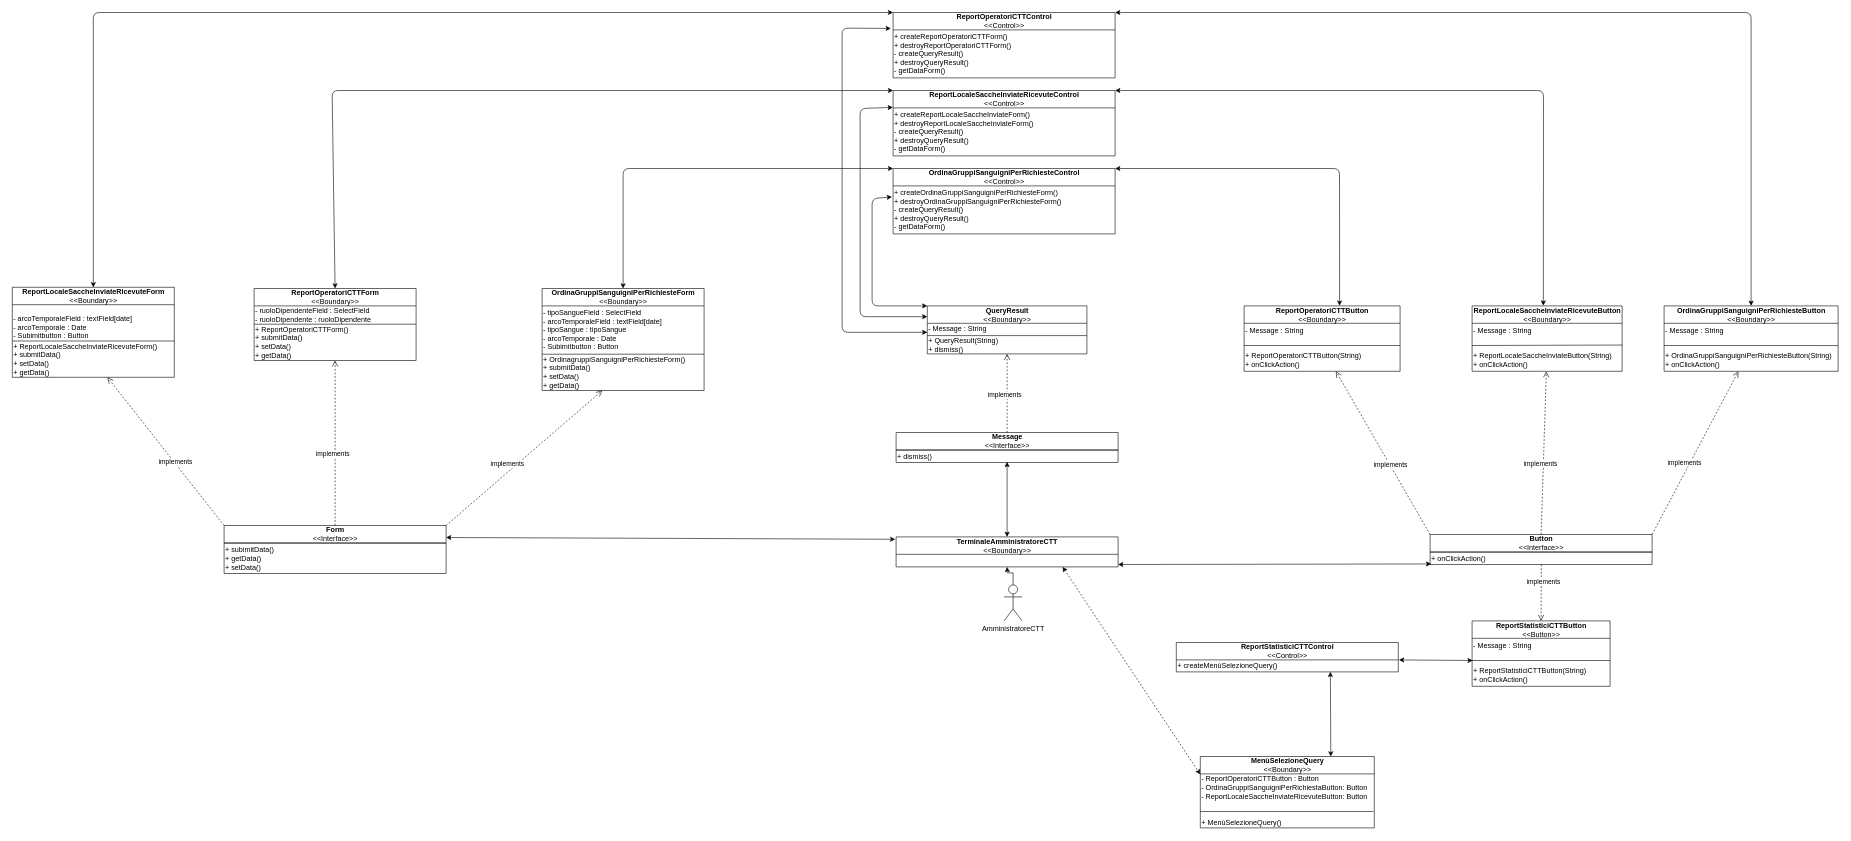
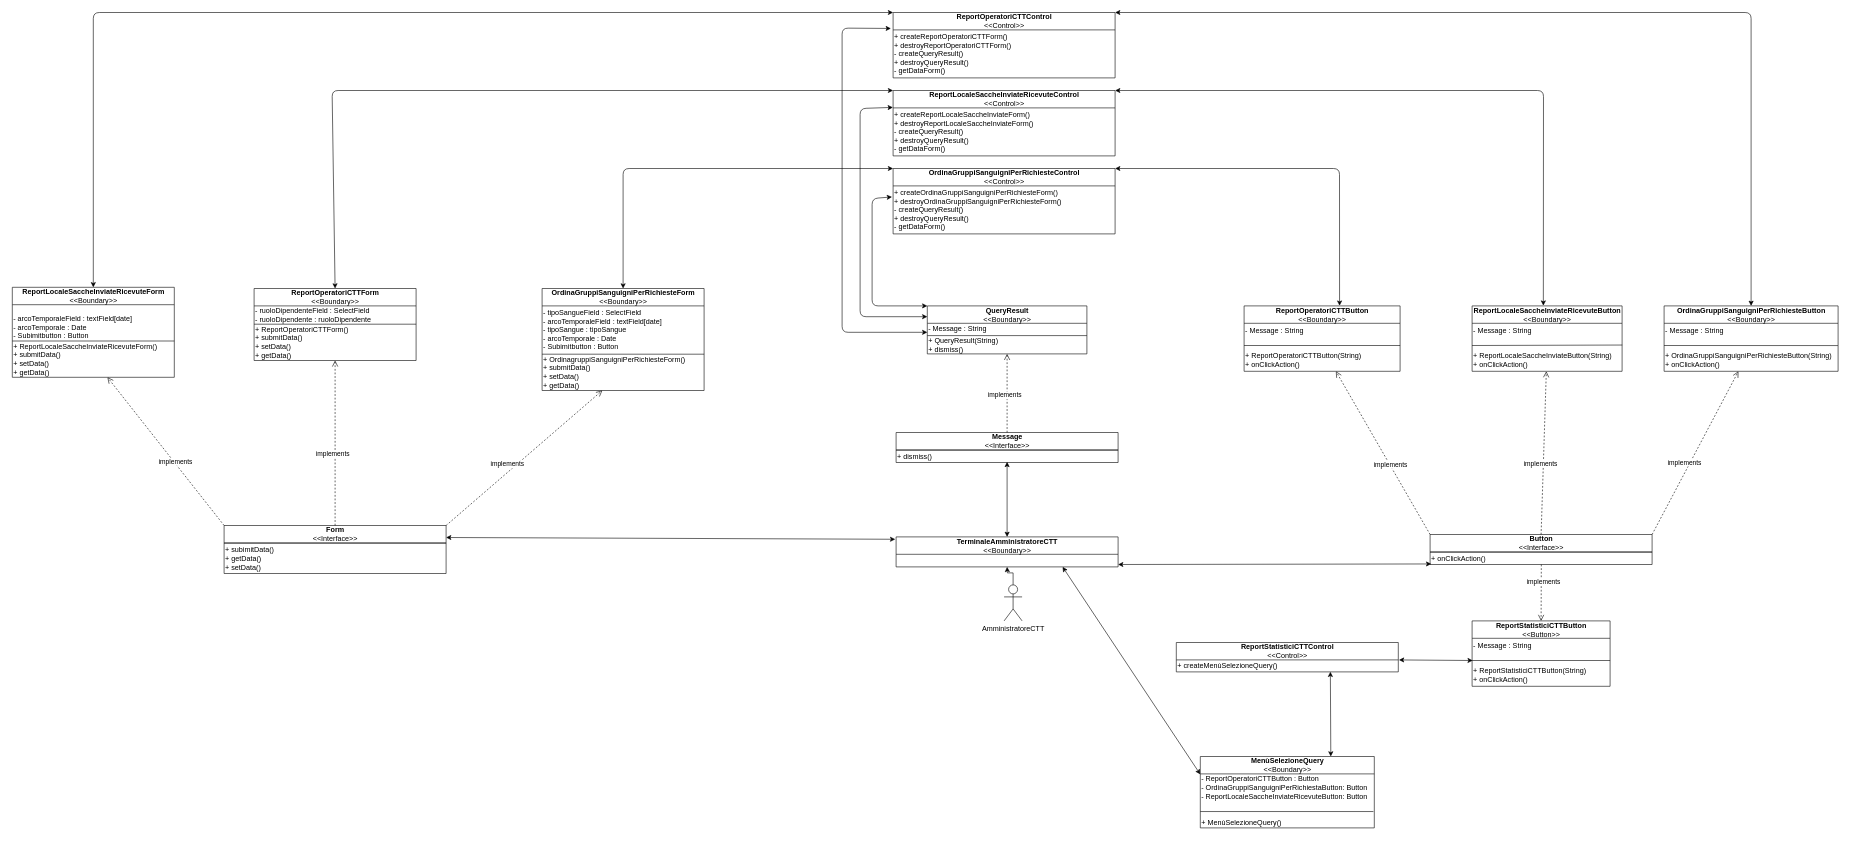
(1131, 670) -> (1131, 670)
